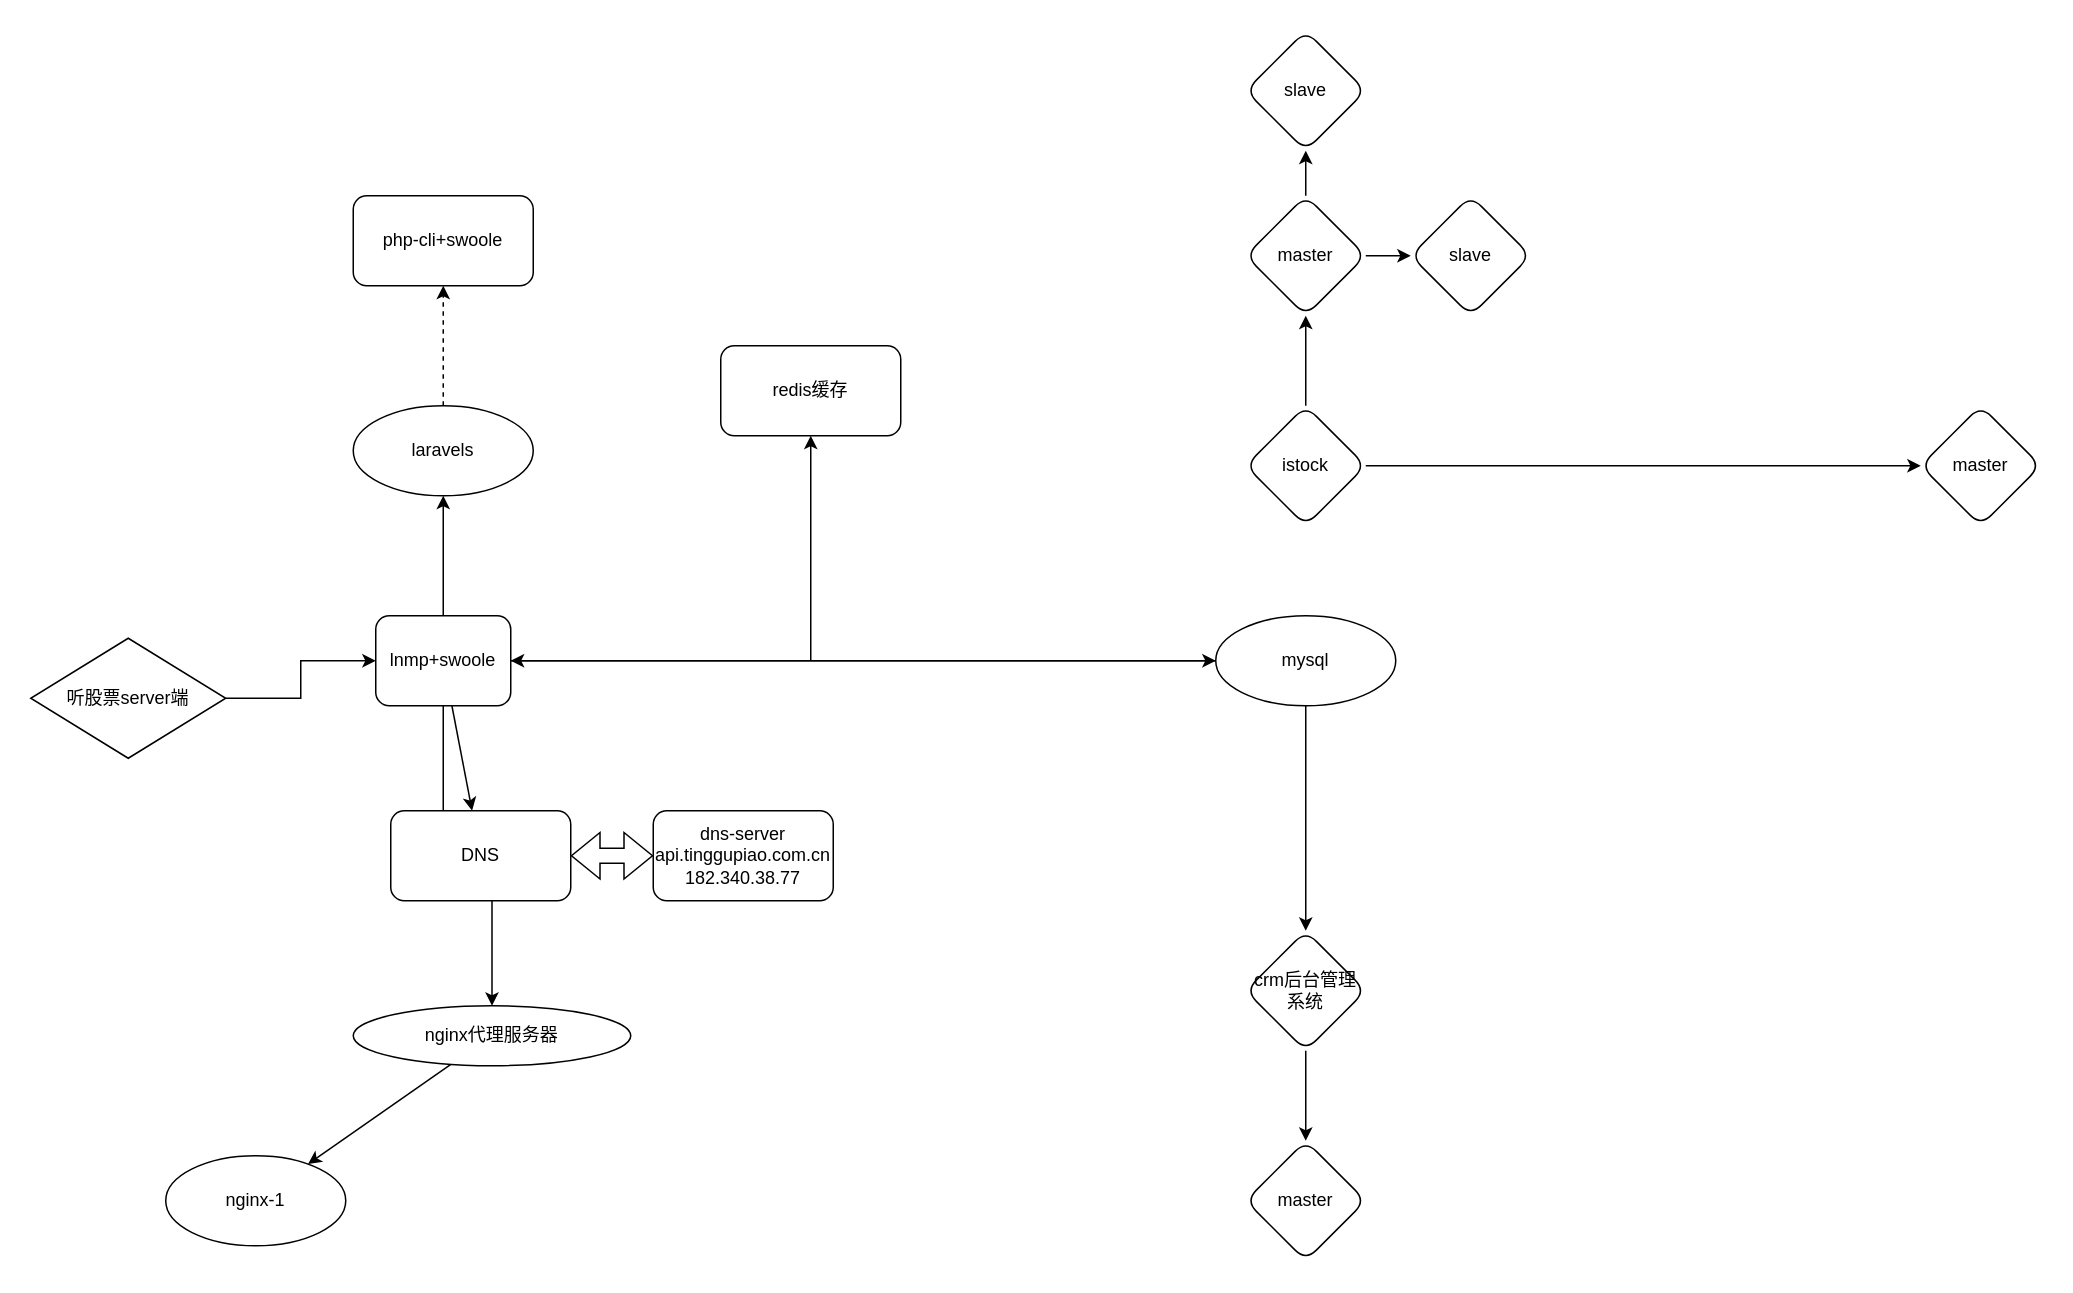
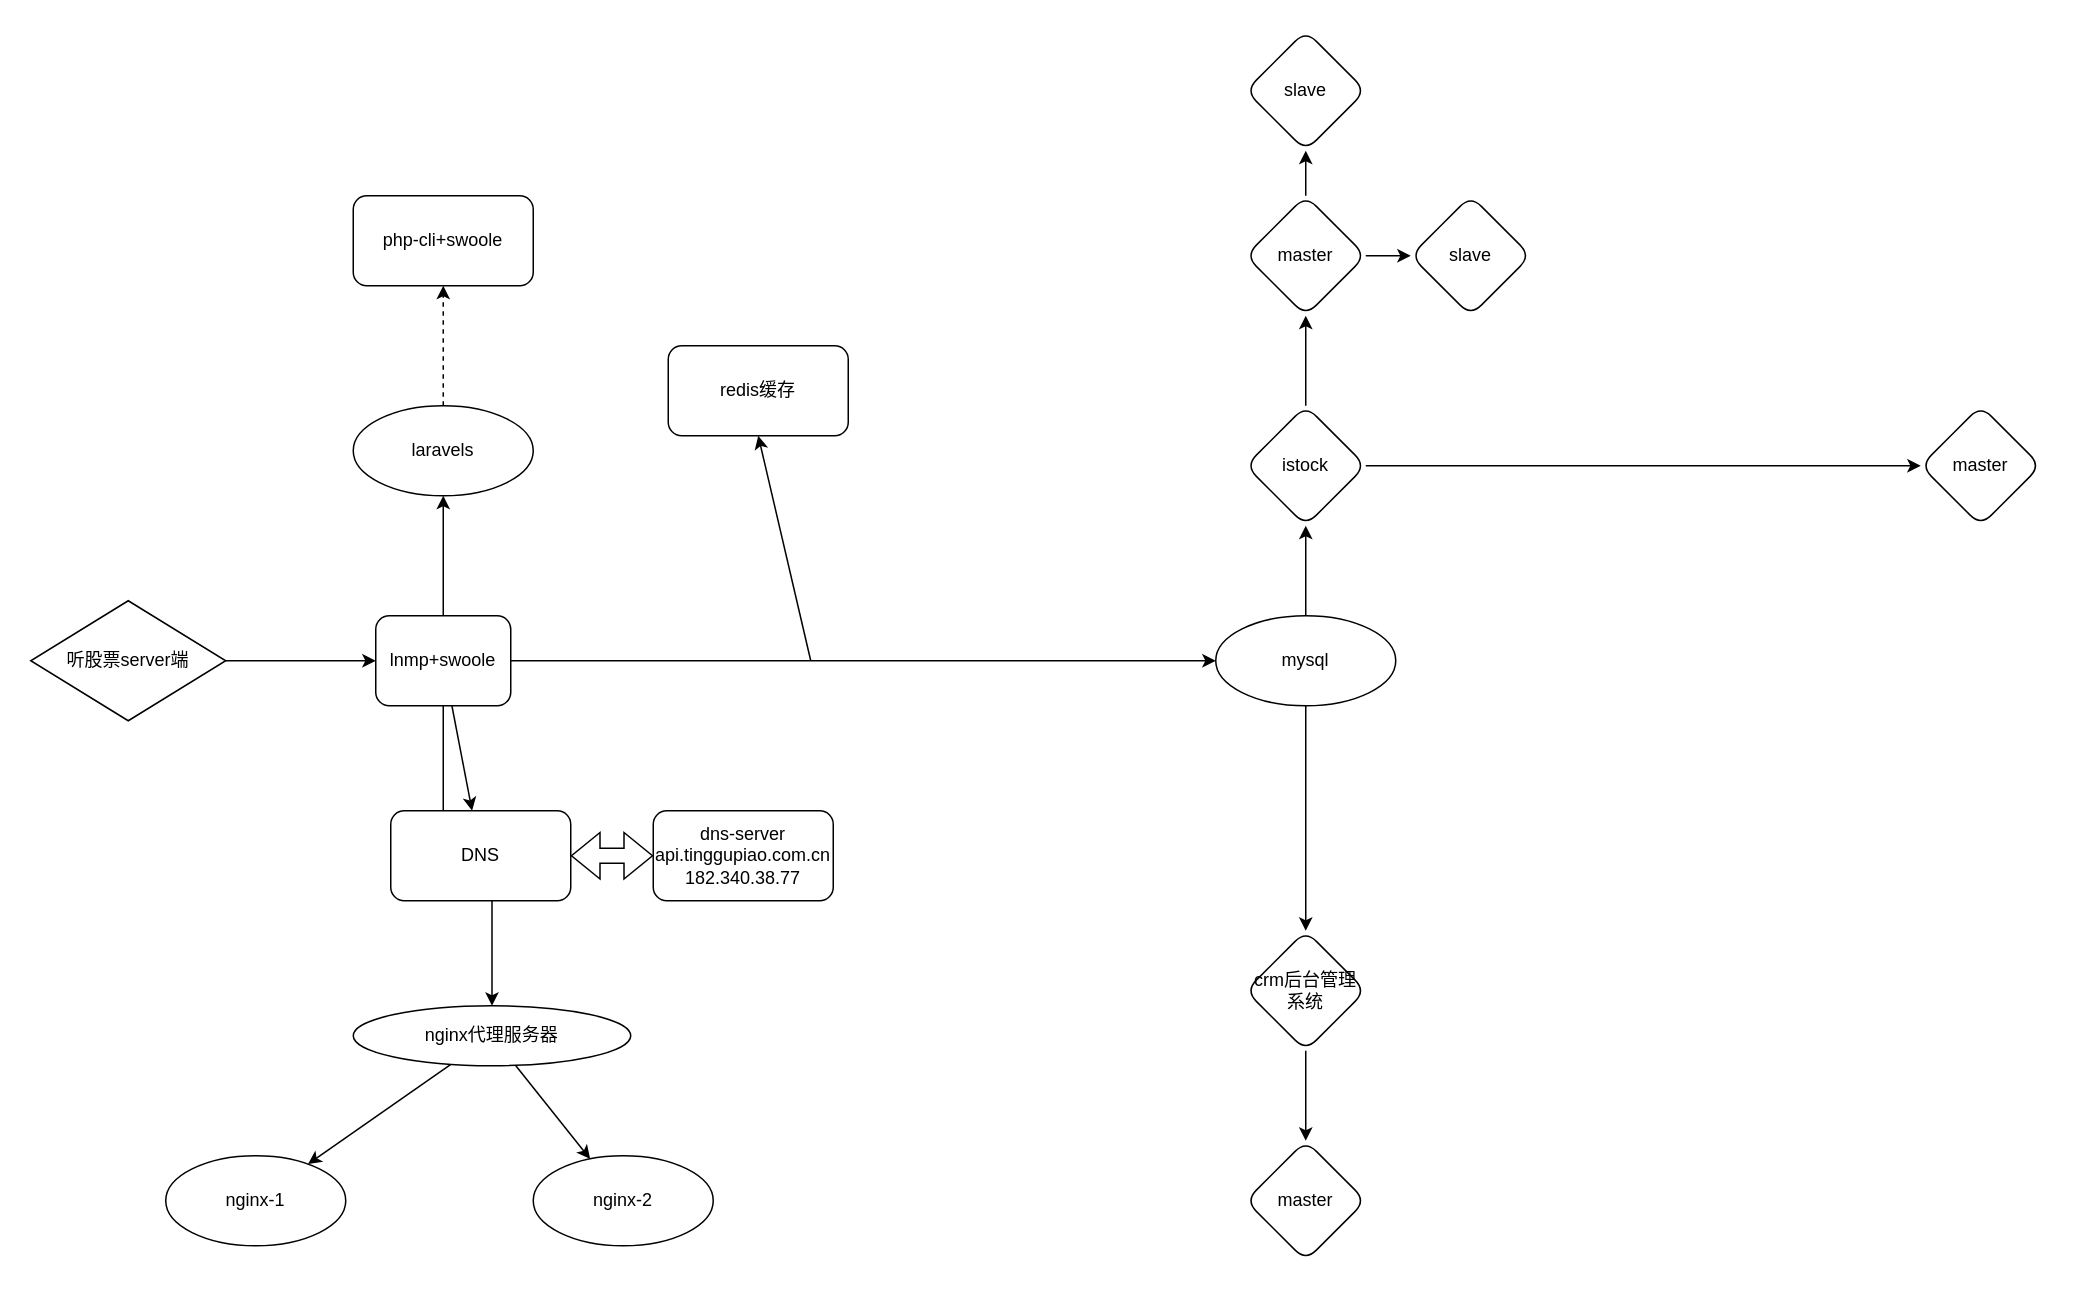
(811, 391) -> (758, 391)
(1214, 661) -> (1306, 576)
(128, 698) -> (128, 661)
none -> (550, 1108)
none -> (623, 1201)
